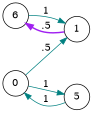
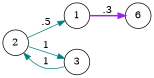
(44, 16) -> none
(46, 26) -> (108, 10)
(16, 83) -> (16, 43)
(77, 97) -> (77, 62)
